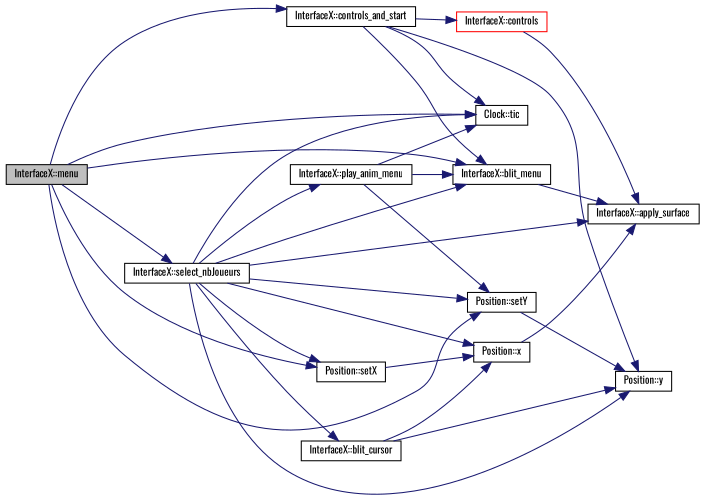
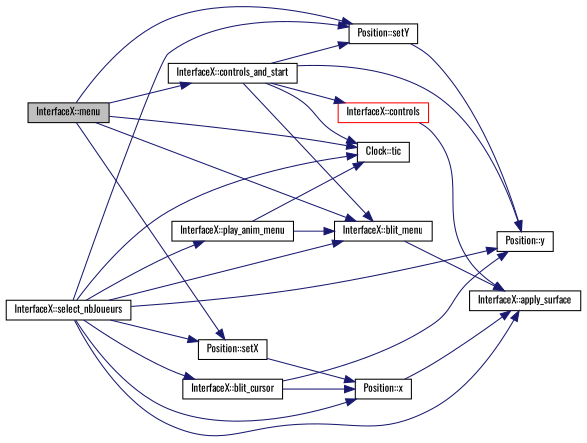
(113, 221) -> none
(422, 235) -> (305, 54)
